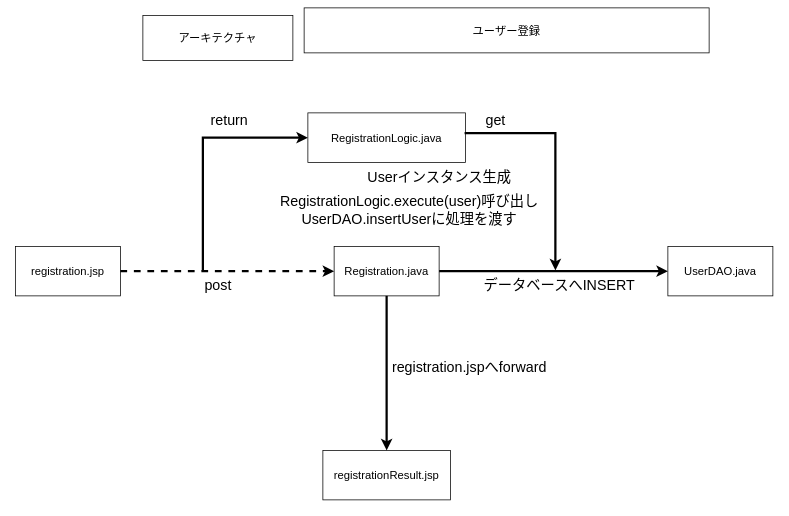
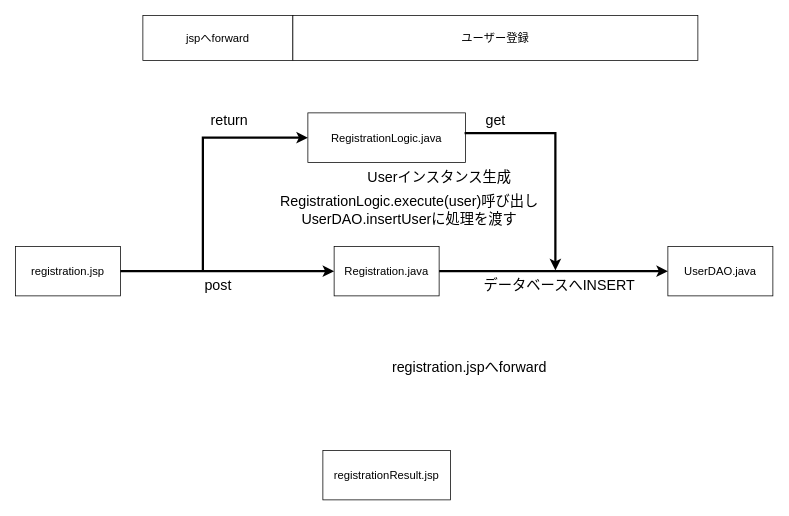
(507, 30) -> (495, 38)
(218, 38) -> (218, 38)
(224, 271) -> (224, 271)
(387, 369) -> none
